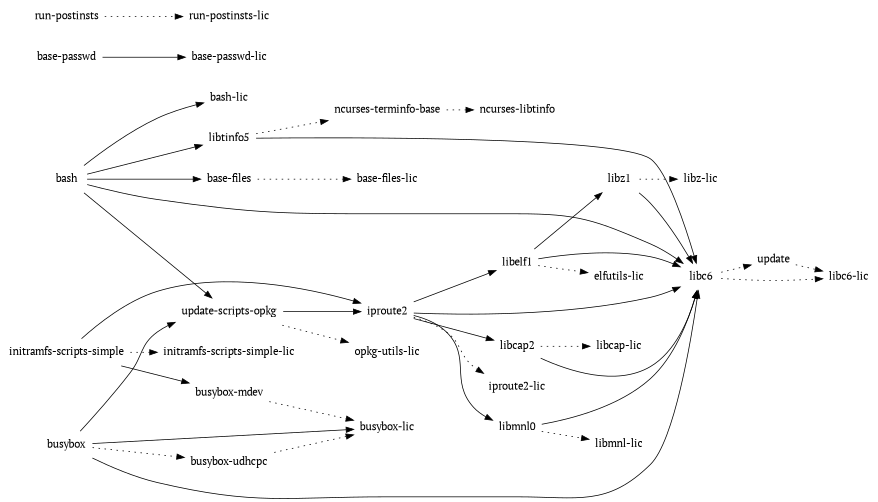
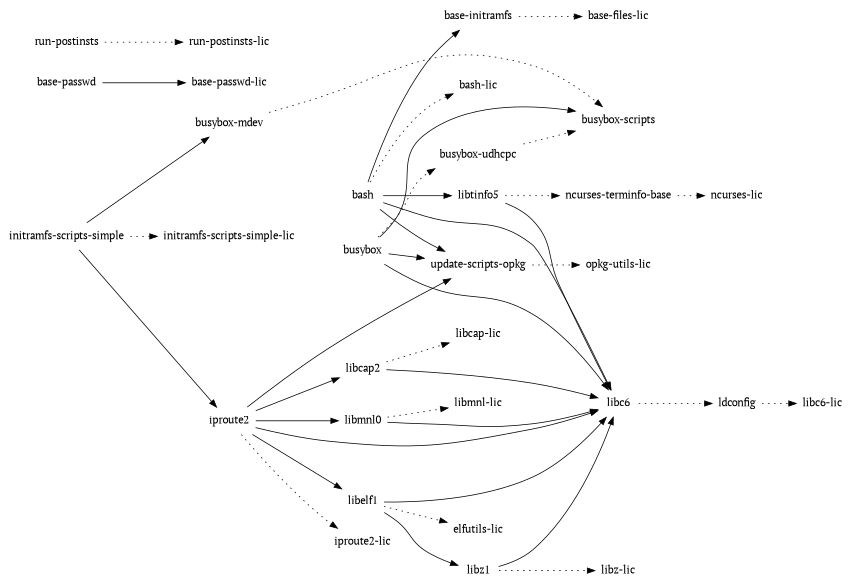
(517, 110) -> (737, 196)
(137, 129) -> (402, 134)
(229, 179) -> (478, 17)
(773, 260) -> (737, 403)
(768, 280) -> none
(318, 312) -> (342, 340)
(387, 428) -> (618, 120)
